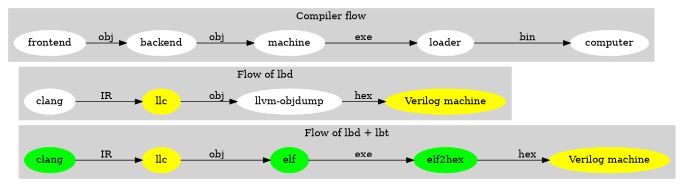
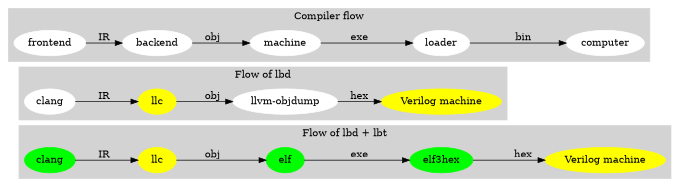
(106, 38) -> (104, 38)
(446, 160) -> (441, 160)
